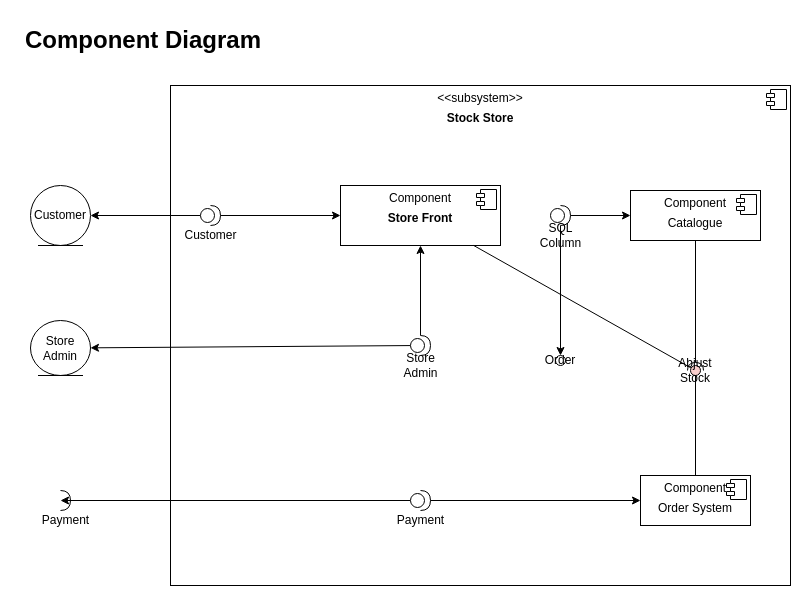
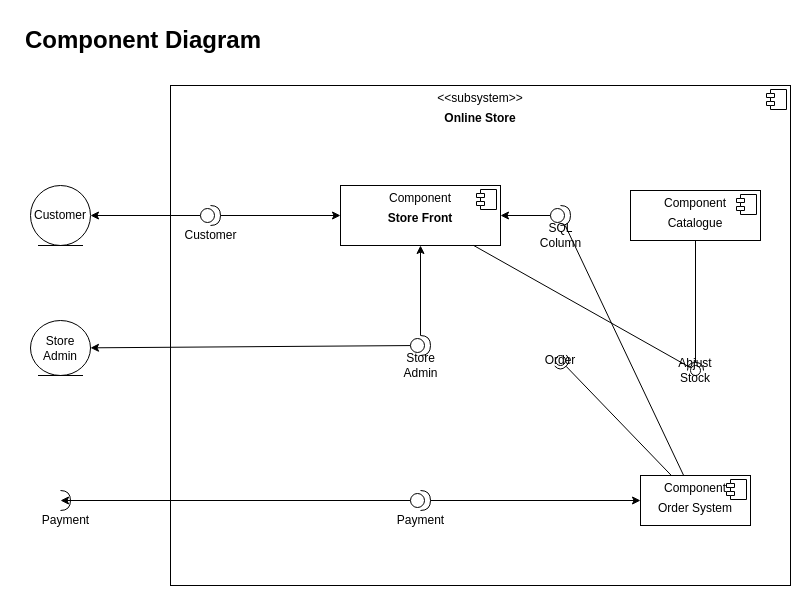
(214, 86) -> (214, 86)
(598, 216) -> none
(561, 288) -> (529, 216)
(696, 371) -> (696, 371)
none -> (619, 421)
(696, 426) -> (625, 351)
